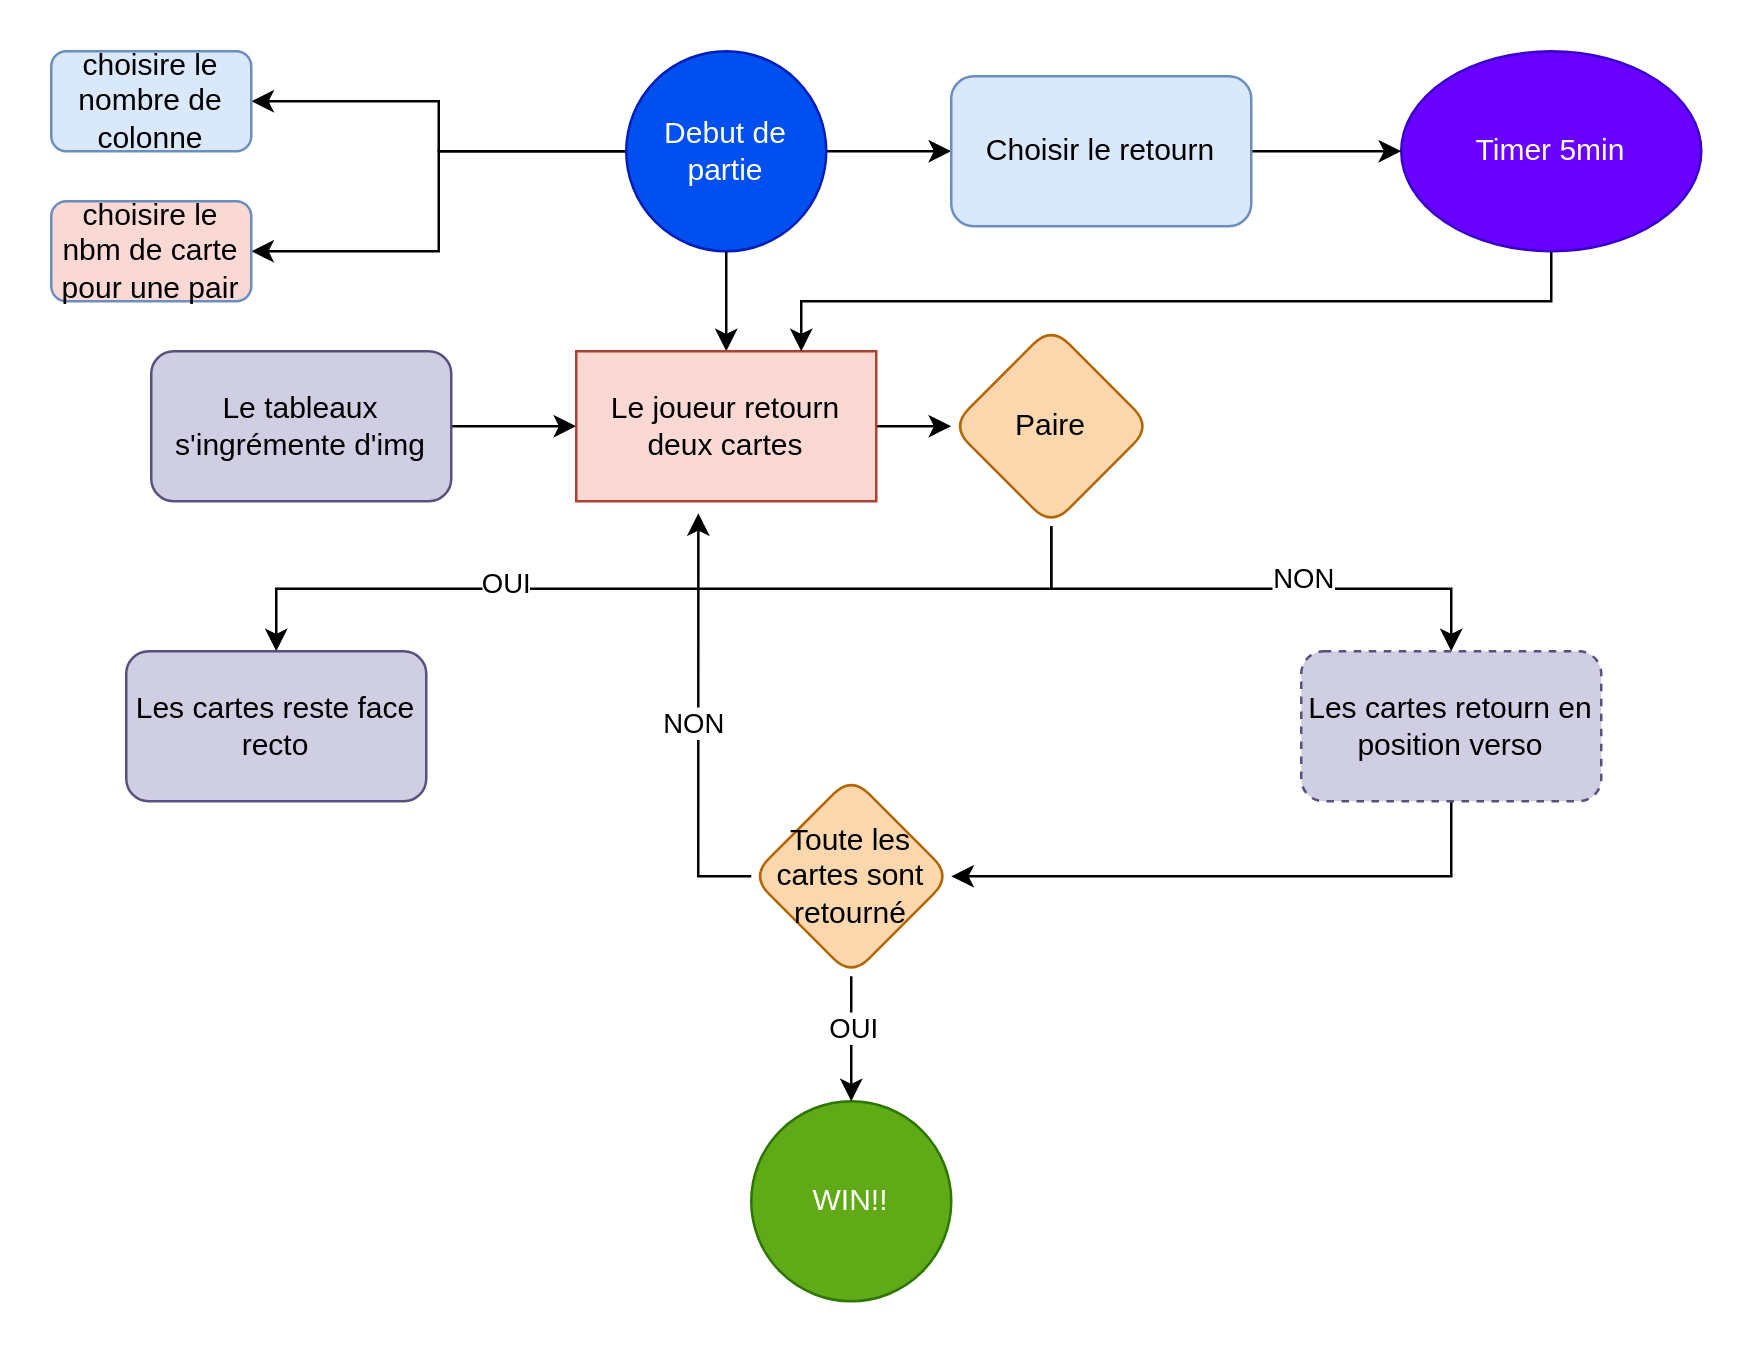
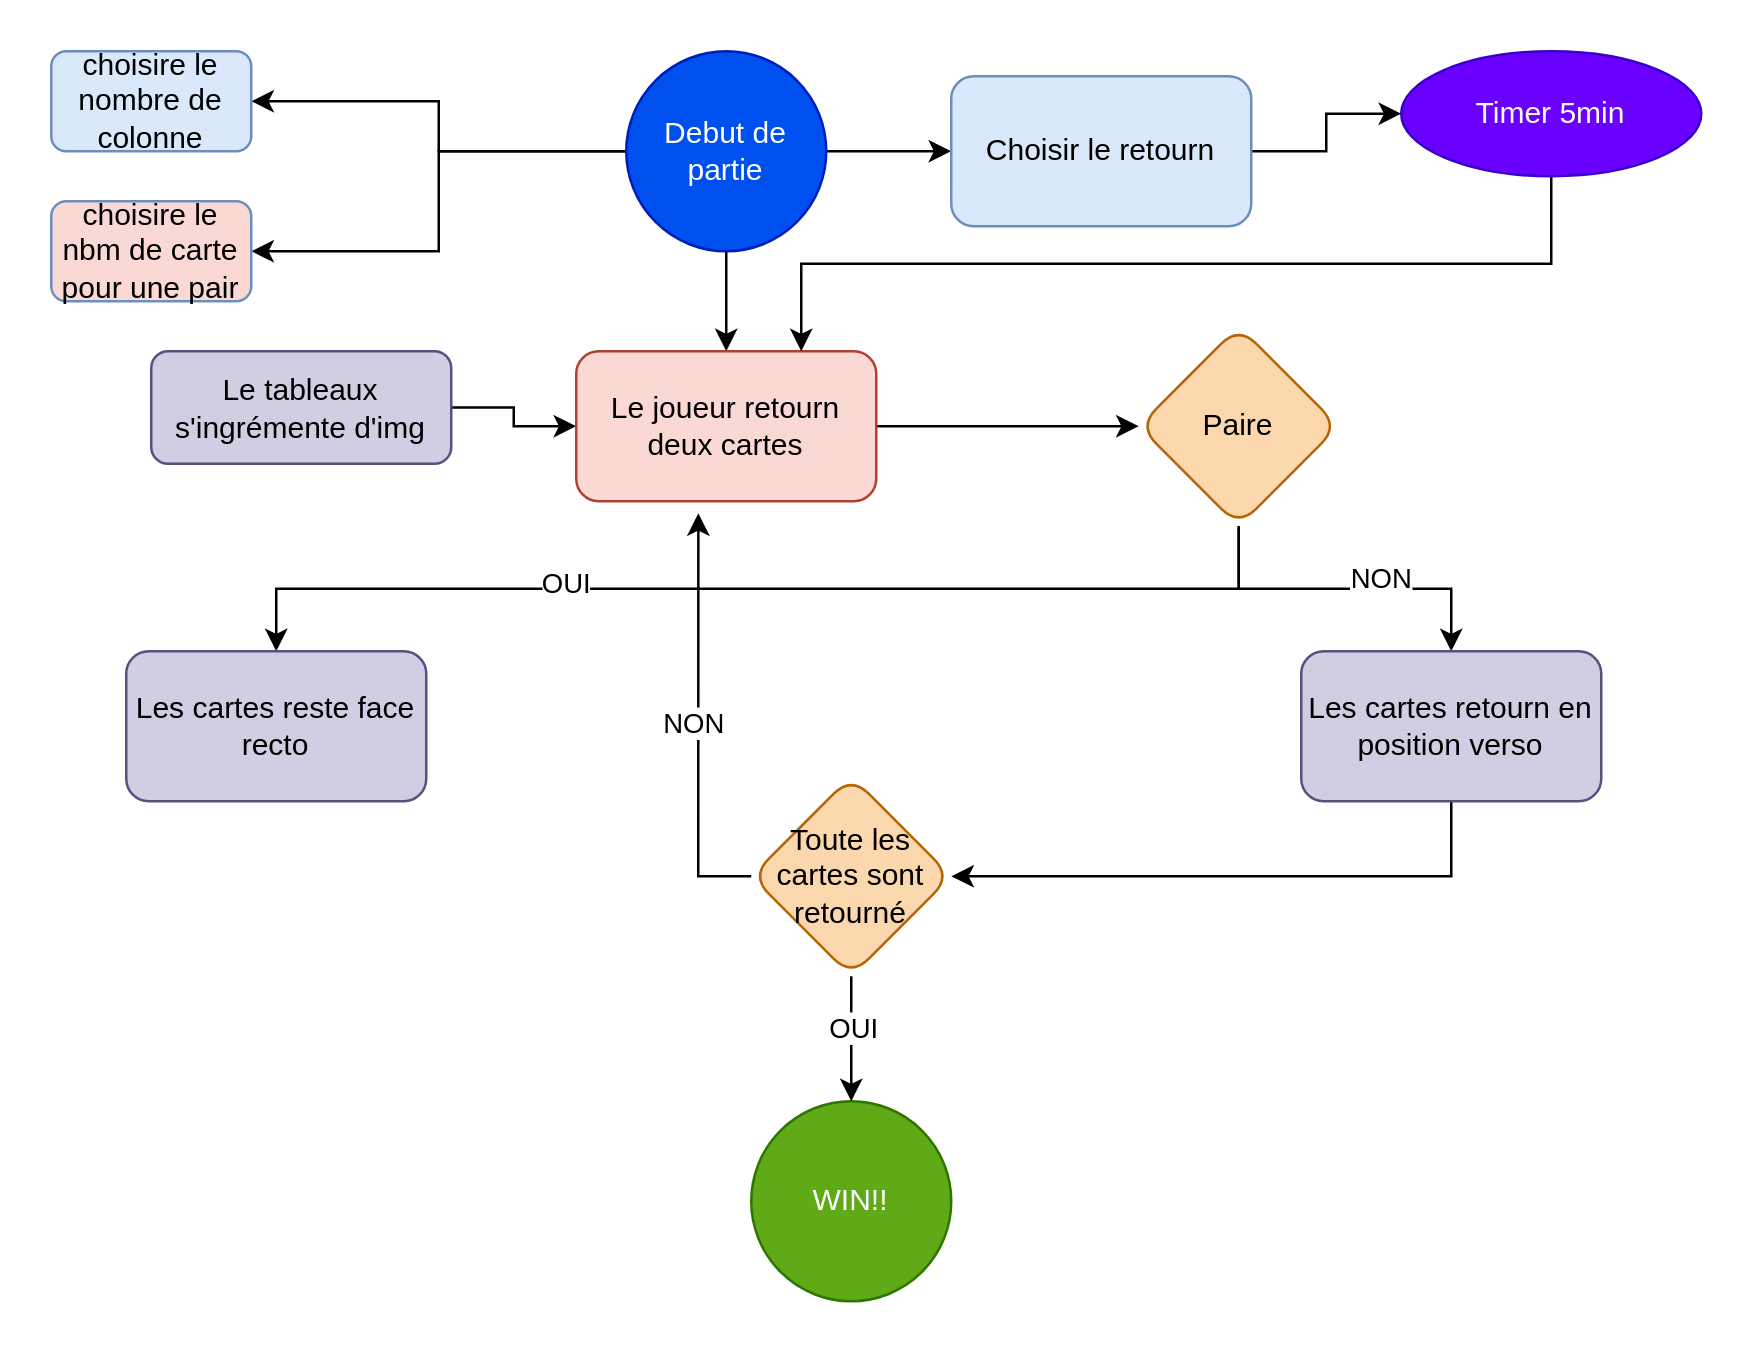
(1551, 151) -> (1551, 114)
(301, 426) -> (301, 408)
(726, 426) -> (726, 426)
(1051, 426) -> (1239, 426)
(1451, 726) -> (1451, 726)
